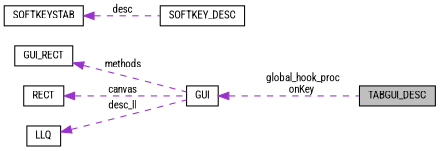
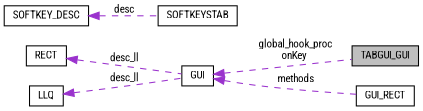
(127, 16) -> (128, 16)
(135, 79) -> (290, 89)
(122, 90) -> (123, 59)
(397, 96) -> (385, 56)
